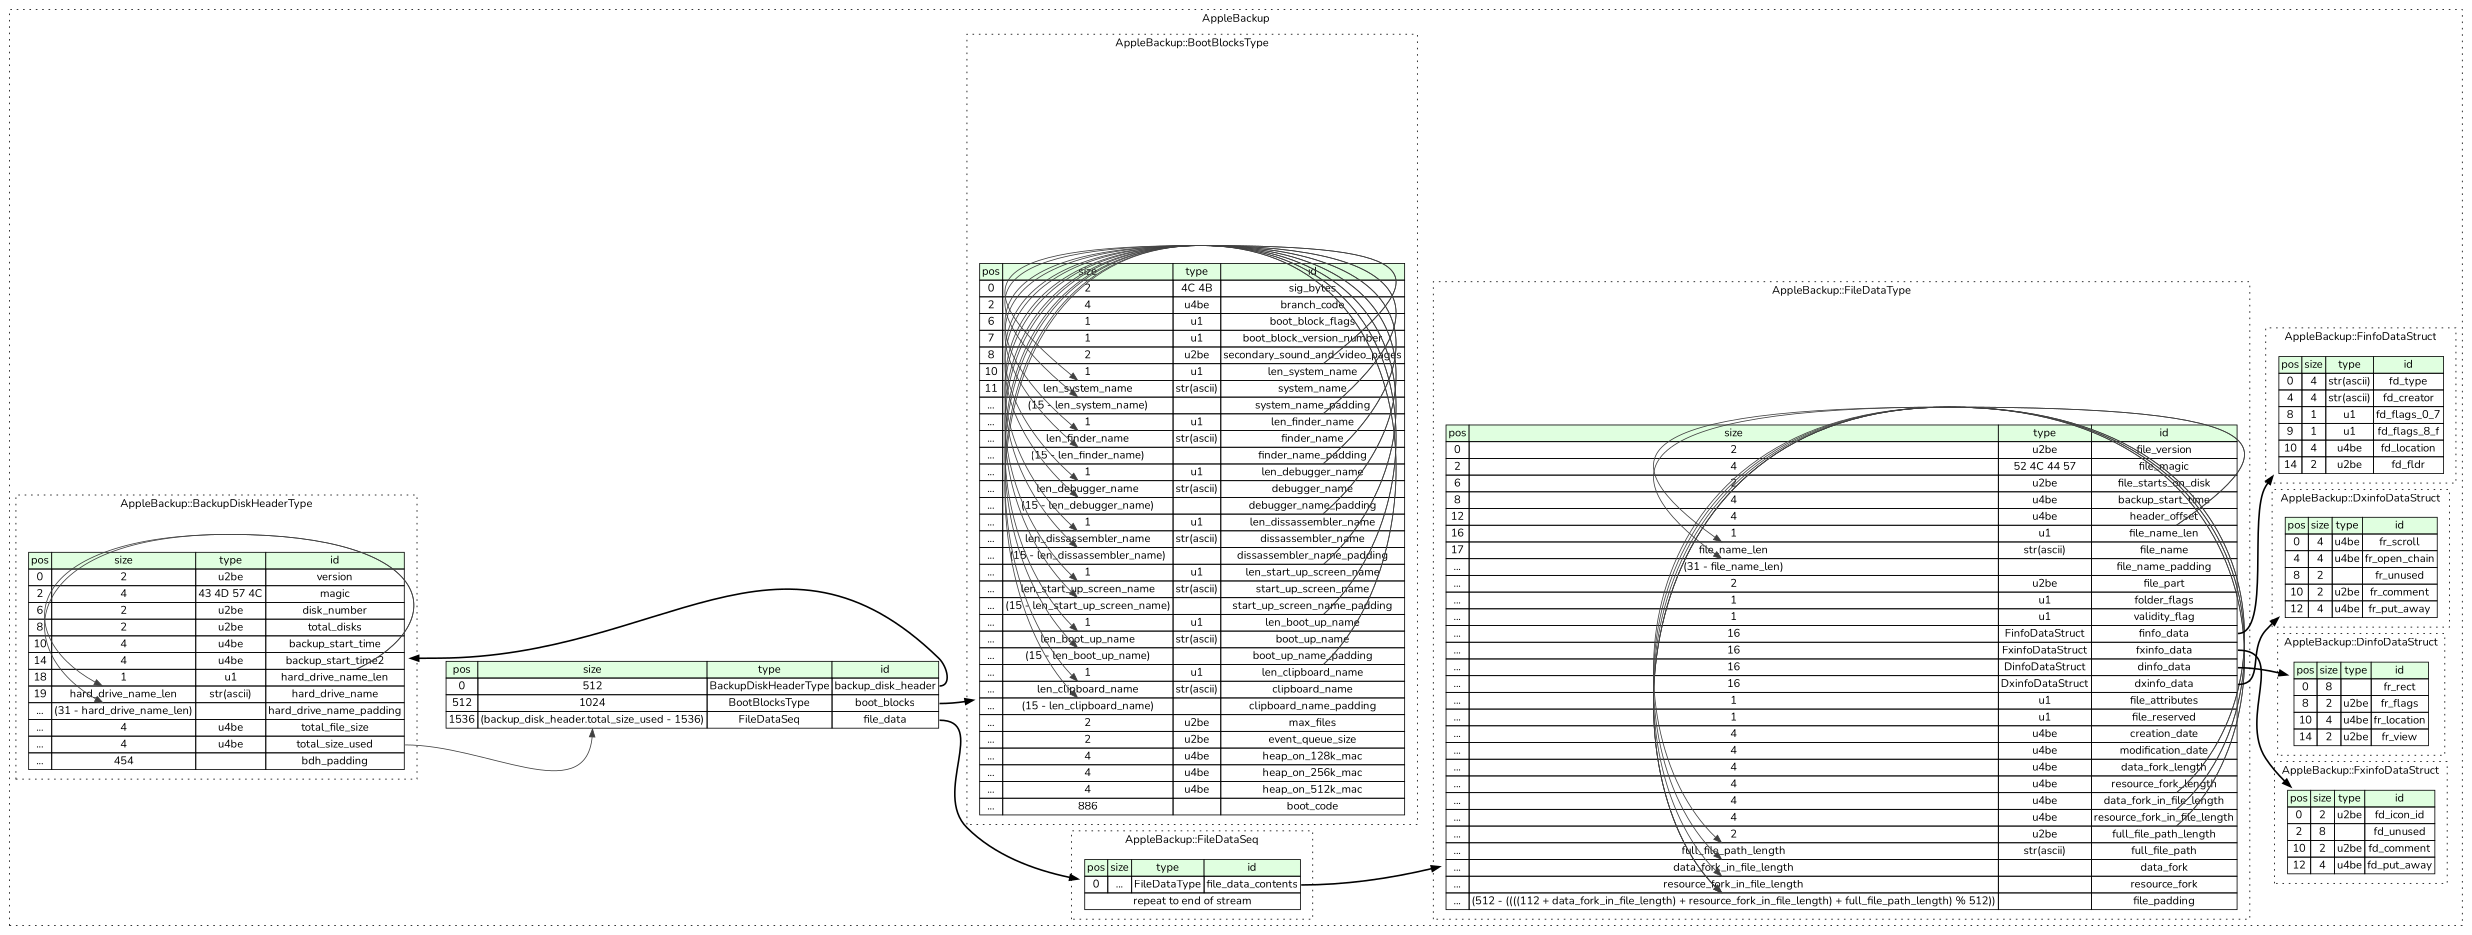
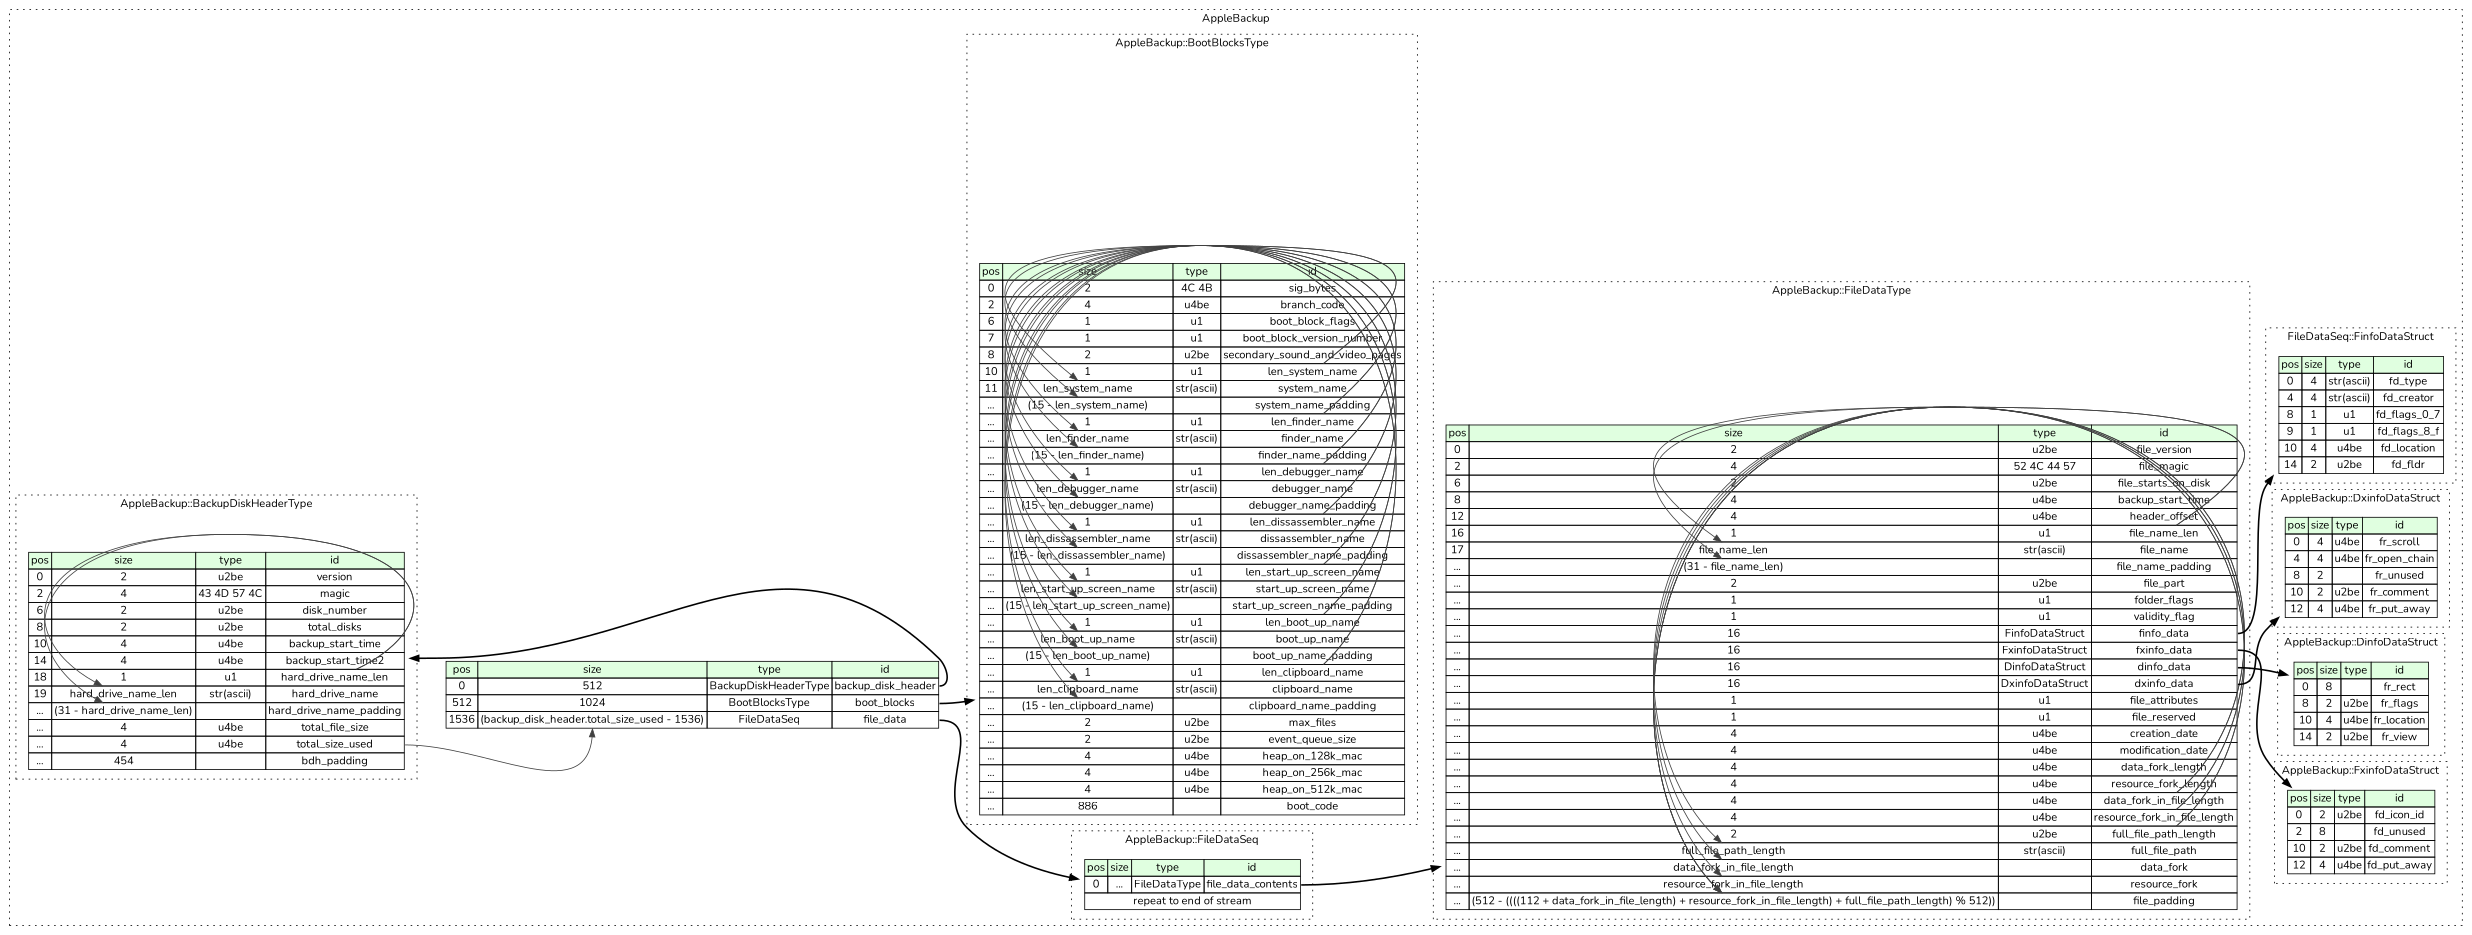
(2361, 337) -> (2361, 337)
